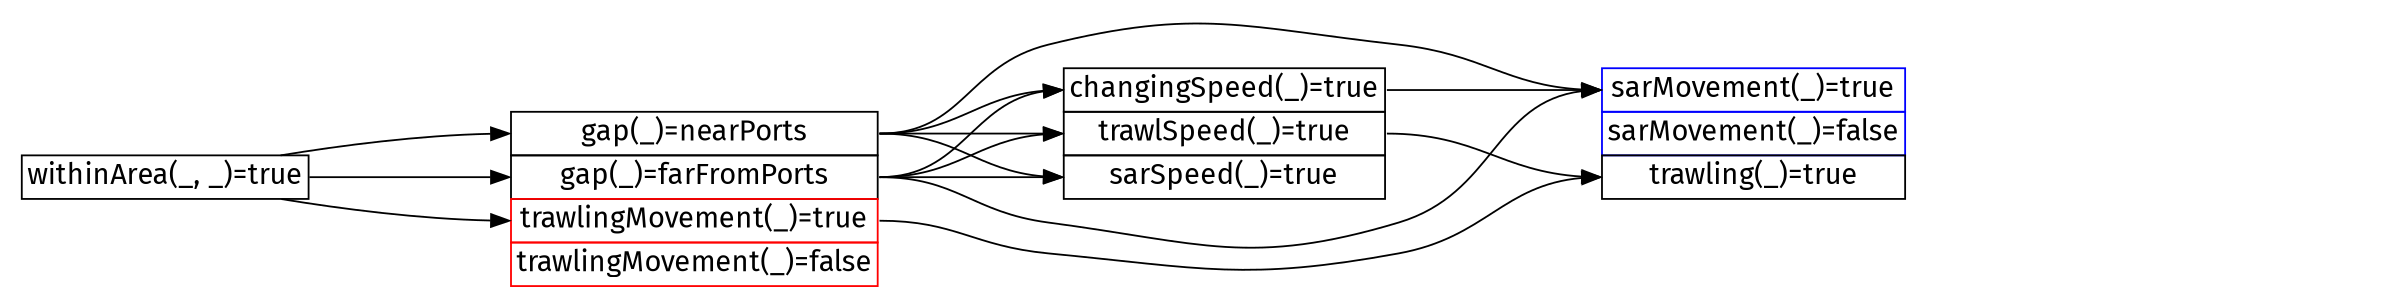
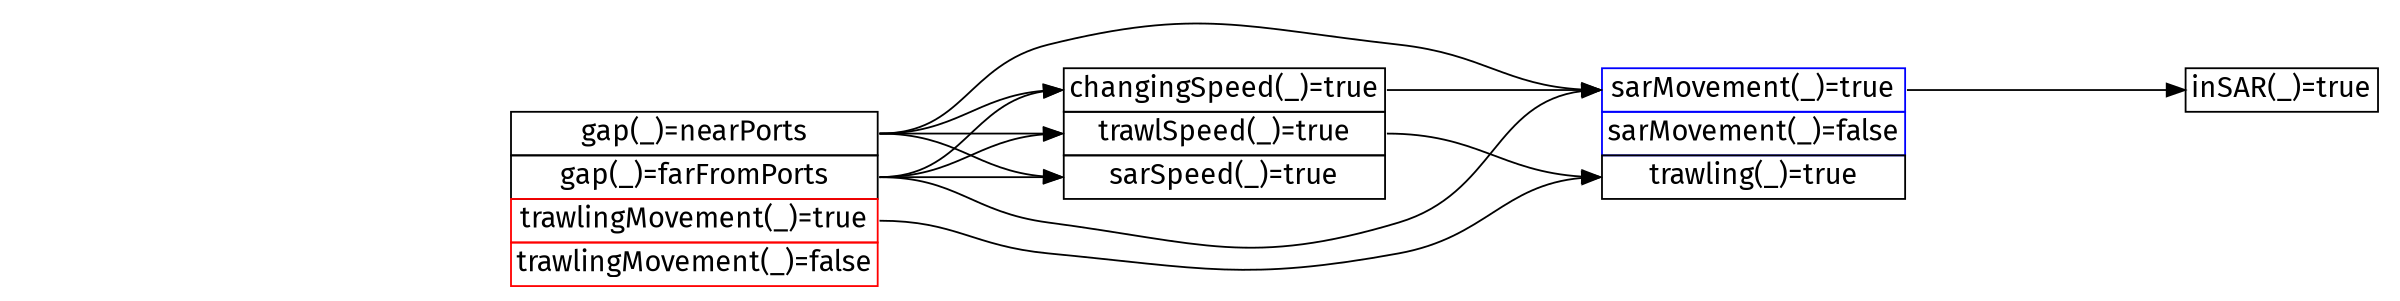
none -> (2282, 90)
(165, 177) -> none
